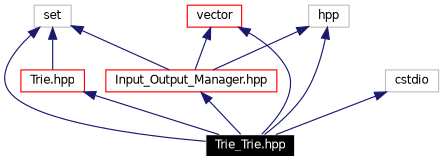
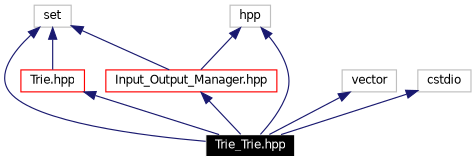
(214, 16) -> (369, 81)
(201, 54) -> none
